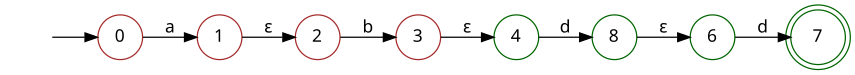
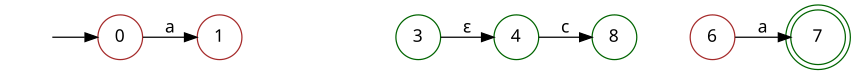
(565, 28) -> (565, 28)
(763, 28) -> (763, 28)
(318, 37) -> none
(418, 37) -> (418, 37)
(657, 37) -> none
(713, 37) -> (713, 37)
